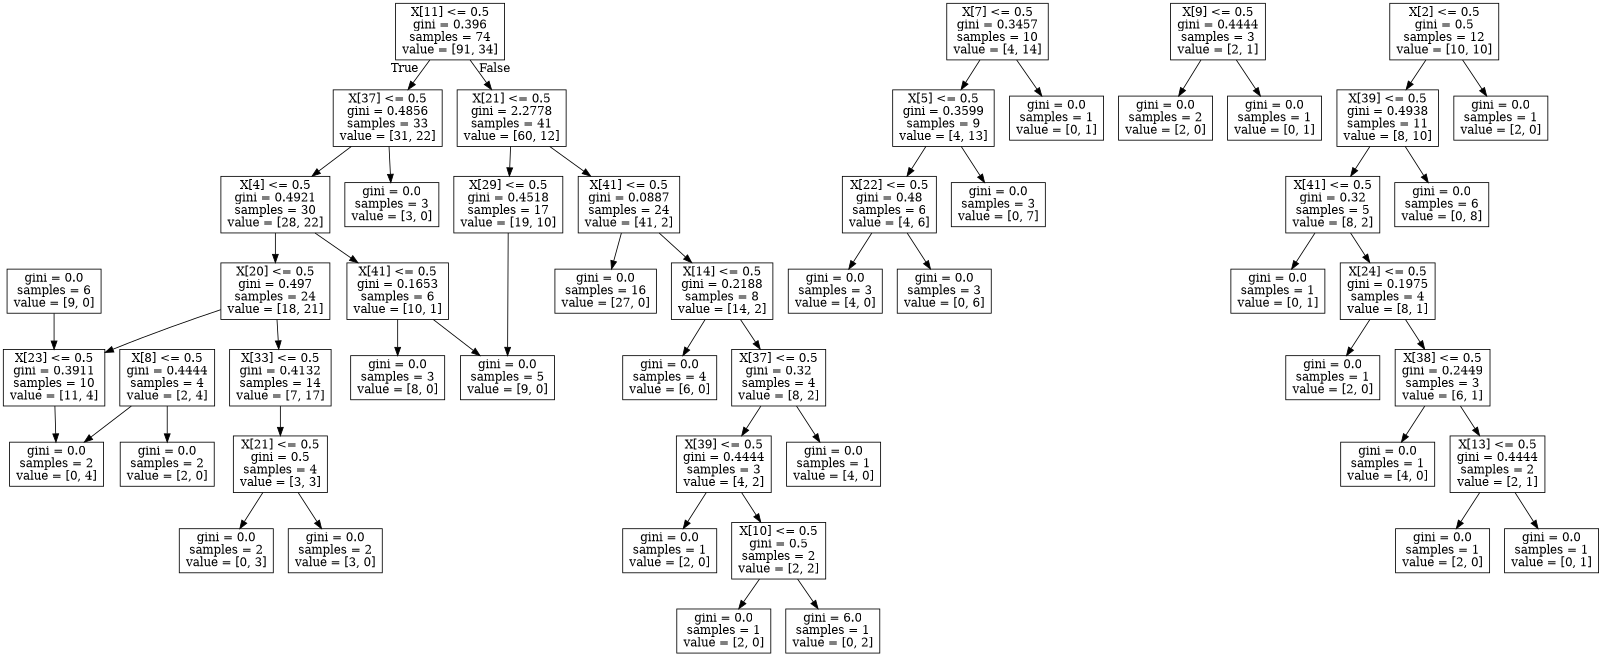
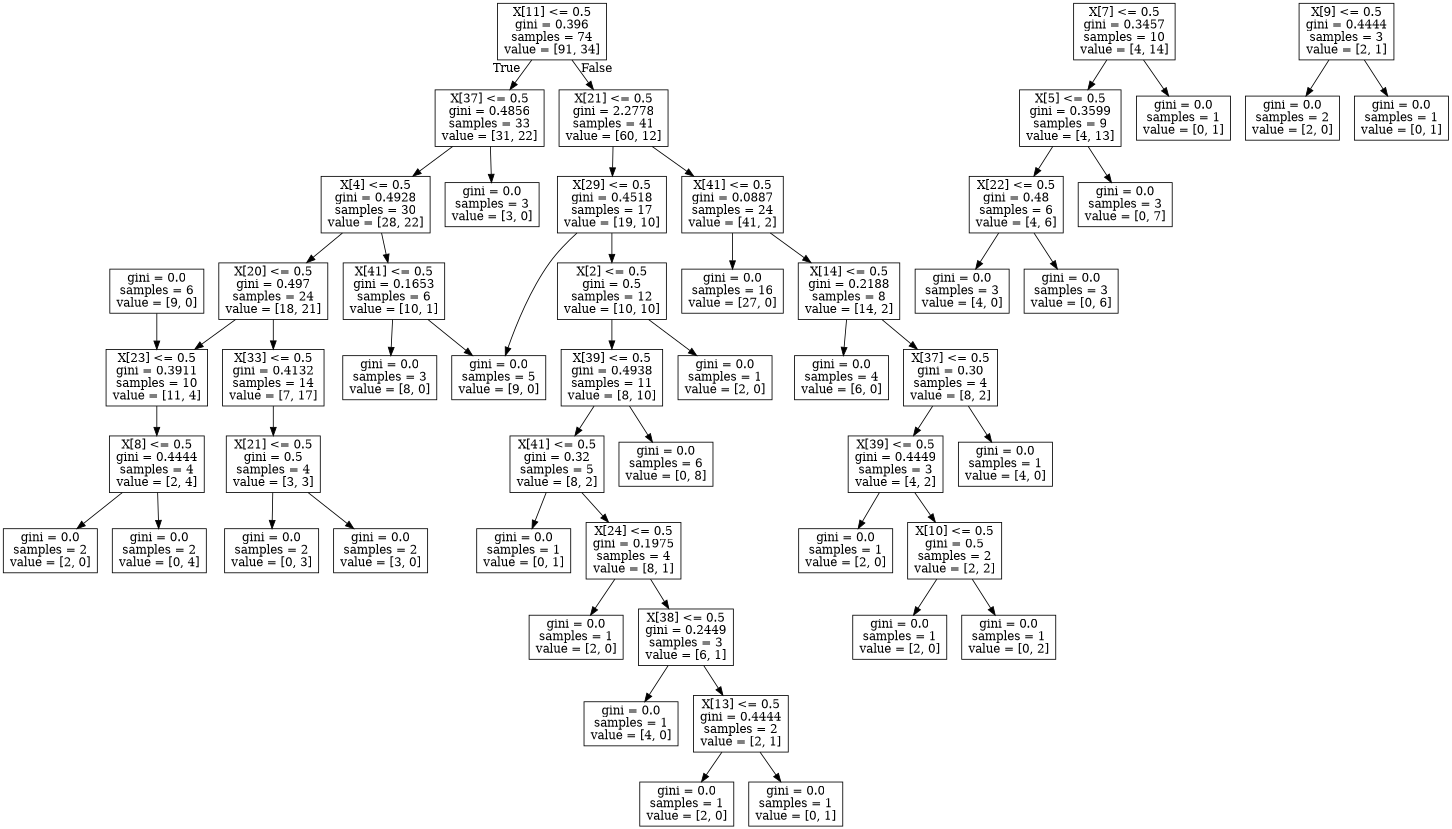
(275, 205) -> (376, 205)
none -> (612, 244)
(779, 378) -> (950, 378)
(55, 420) -> (157, 417)
(724, 464) -> (896, 464)
(833, 631) -> (1009, 637)
